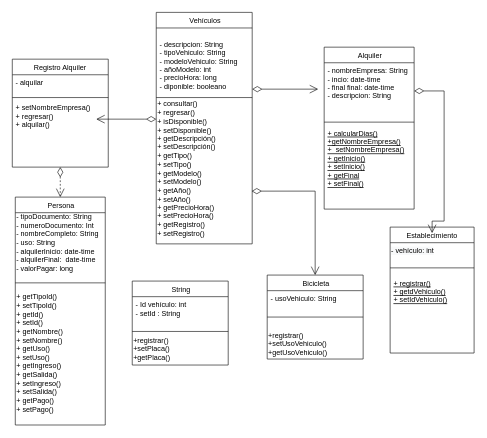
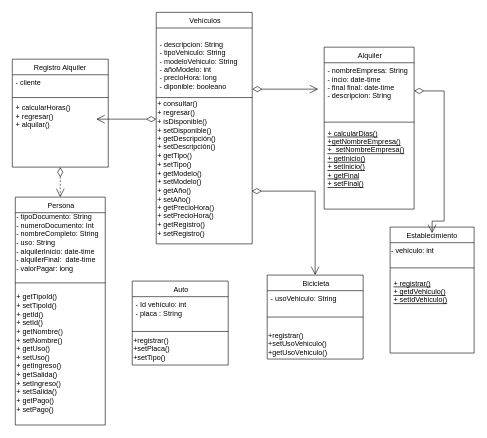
(32, 83) -> (31, 83)
(55, 108) -> (47, 108)
(180, 289) -> (180, 289)
(166, 305) -> (166, 305)
(157, 349) -> (157, 349)
